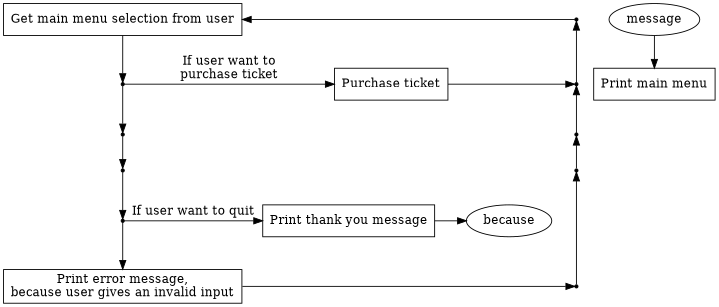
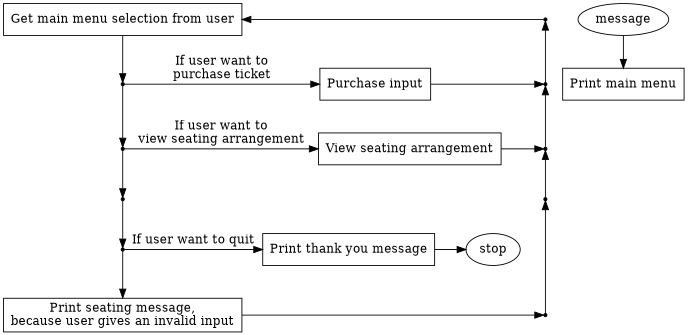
(391, 84) -> (375, 84)
none -> (410, 149)
(509, 221) -> (493, 250)
(123, 286) -> (123, 315)
